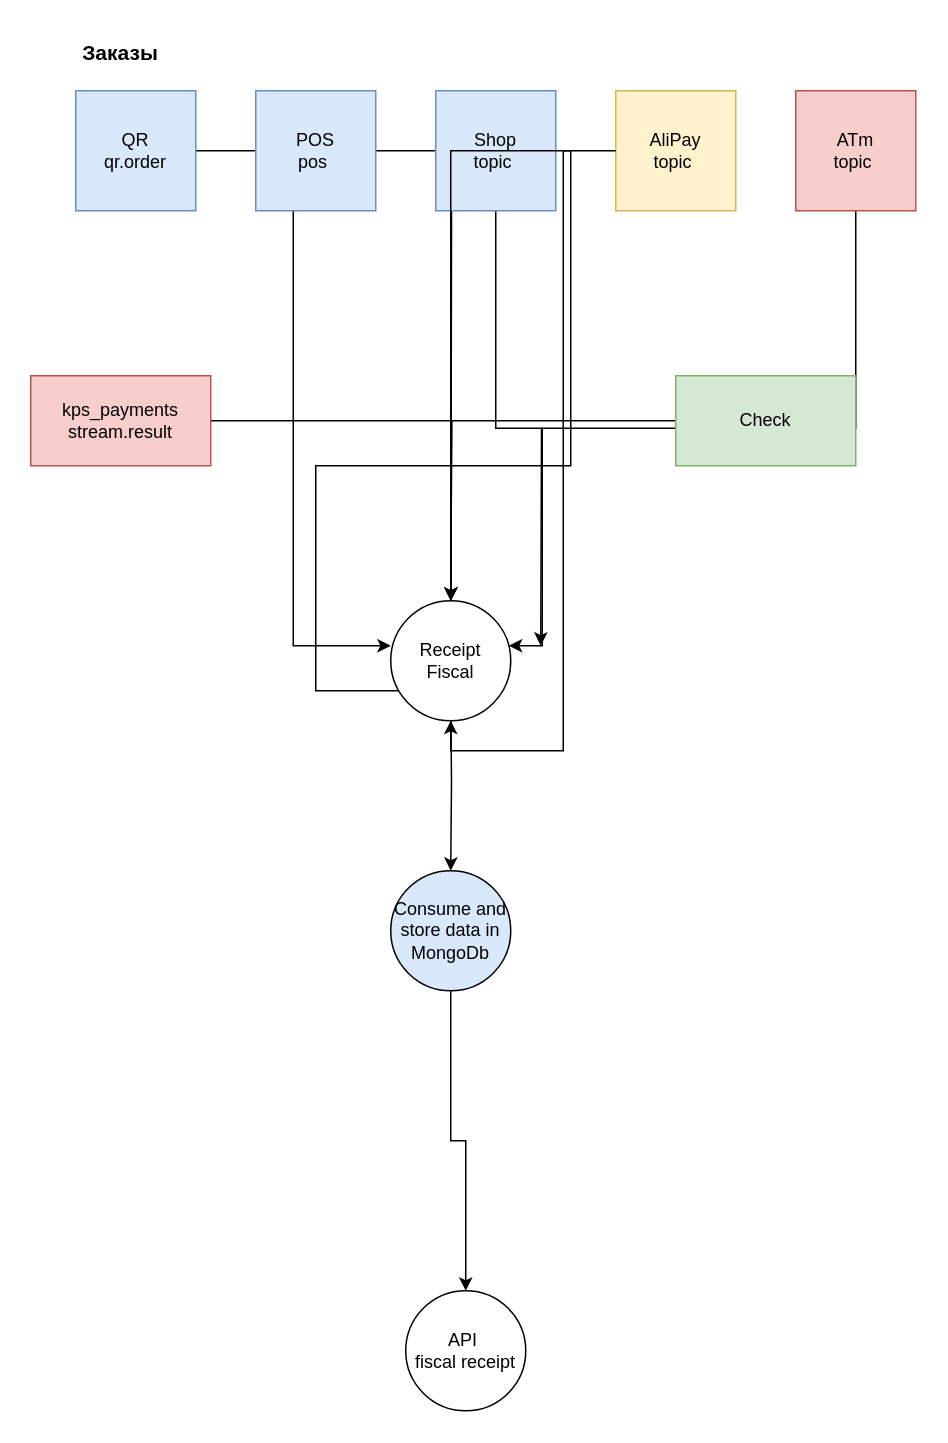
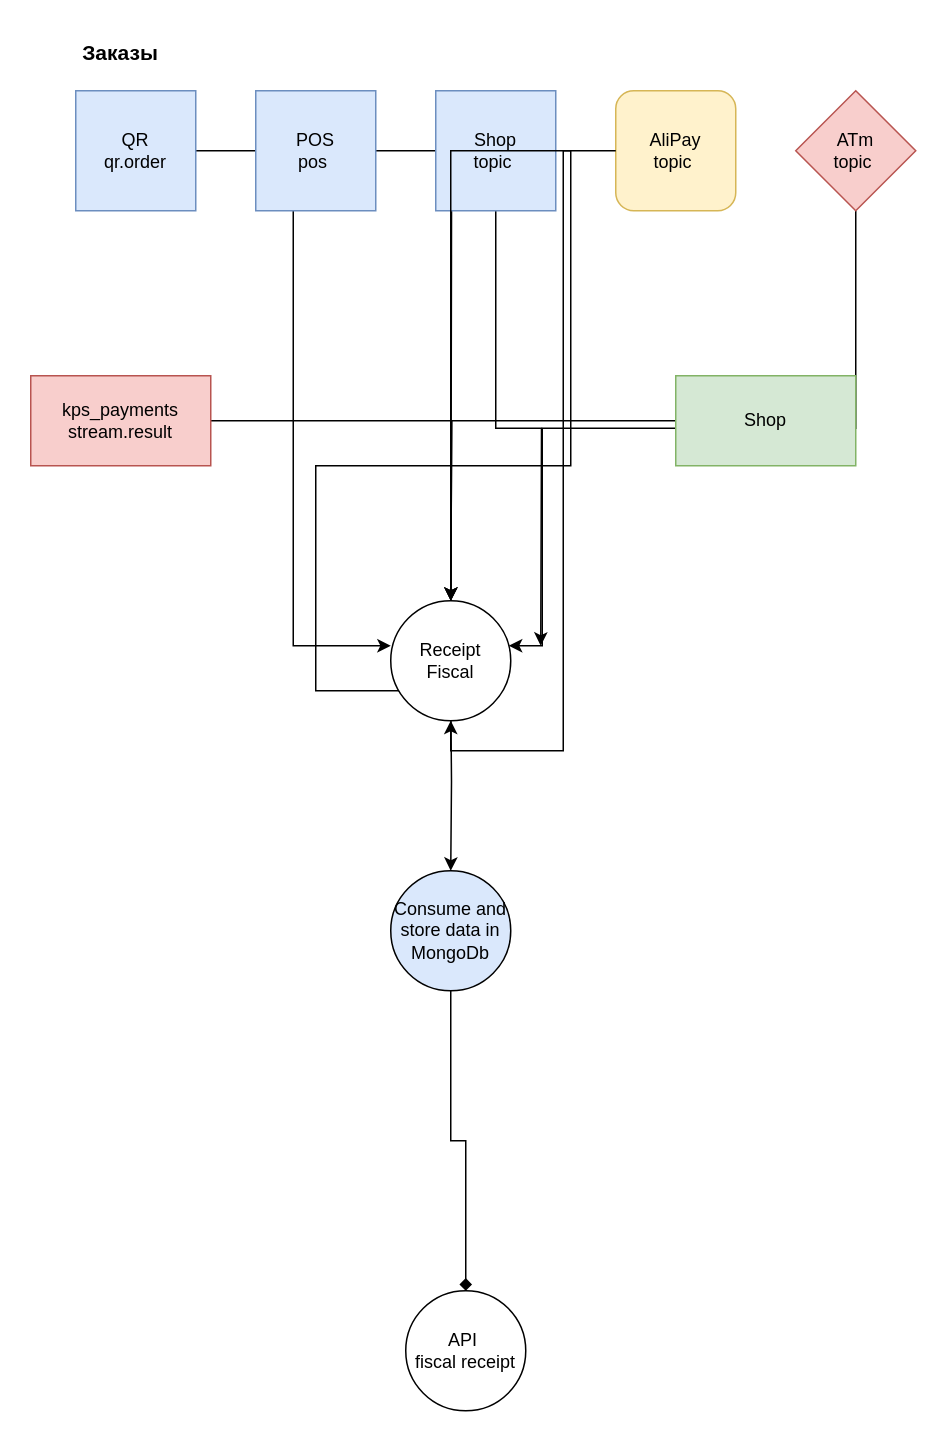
(676, 151) -> (676, 151)
(856, 151) -> (856, 151)
(766, 421) -> (766, 421)
(466, 1279) -> (466, 1278)
